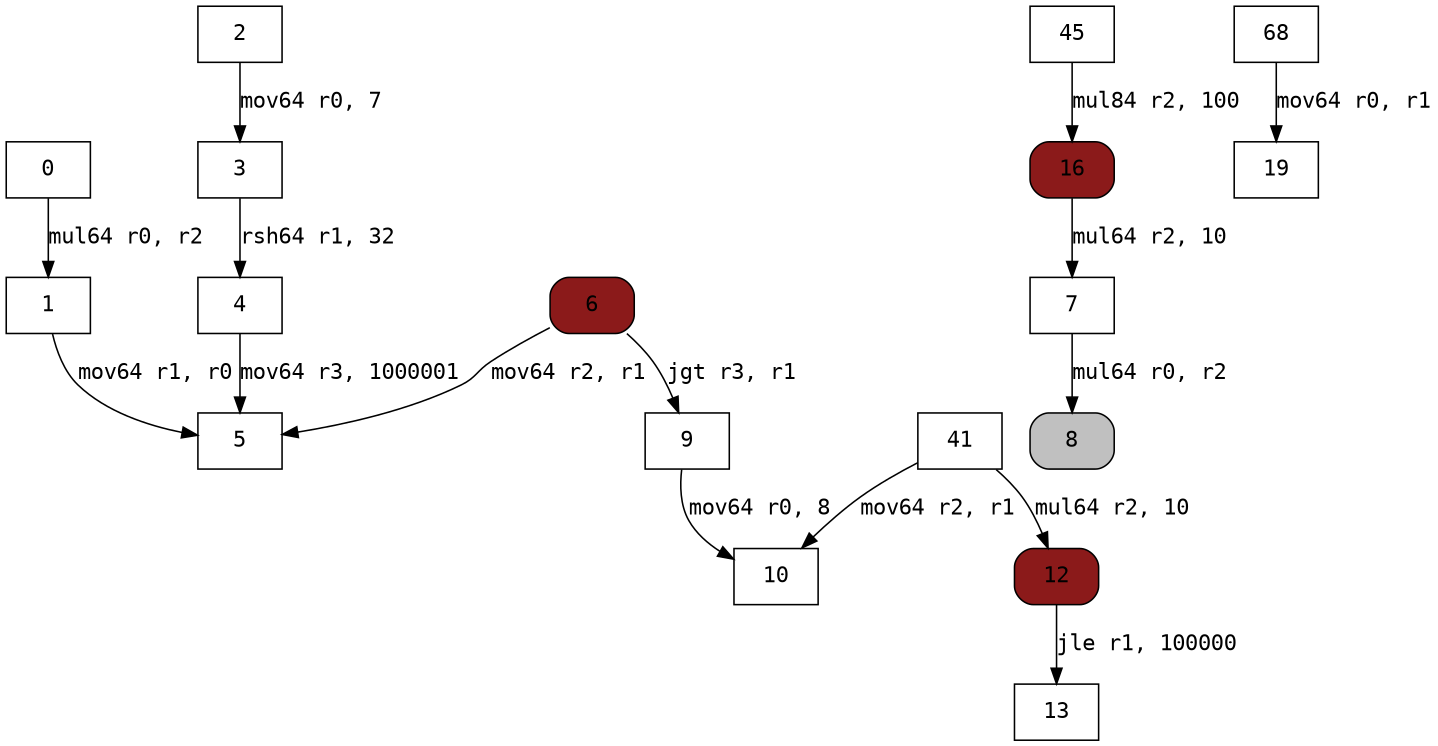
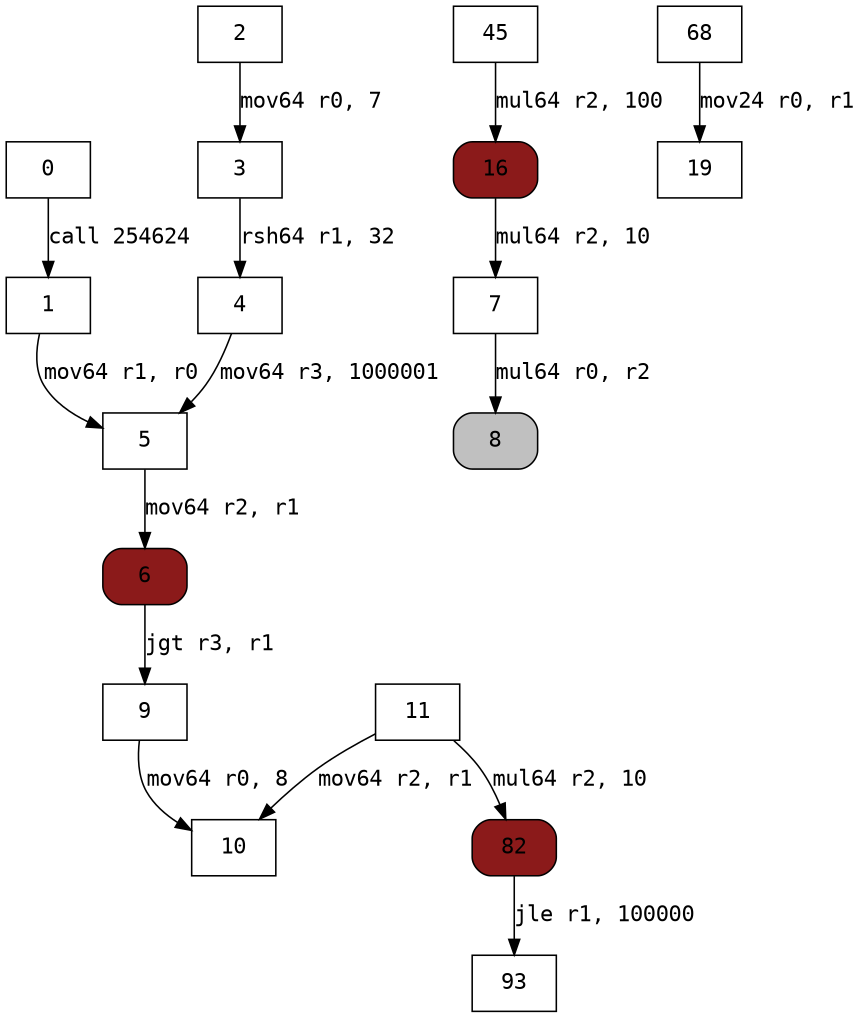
(1156, 102) -> (580, 102)
(1354, 102) -> (778, 102)
(126, 238) -> (119, 238)
(431, 398) -> (145, 501)
(960, 441) -> (418, 712)
(1057, 577) -> (514, 848)
(1057, 712) -> (514, 983)
